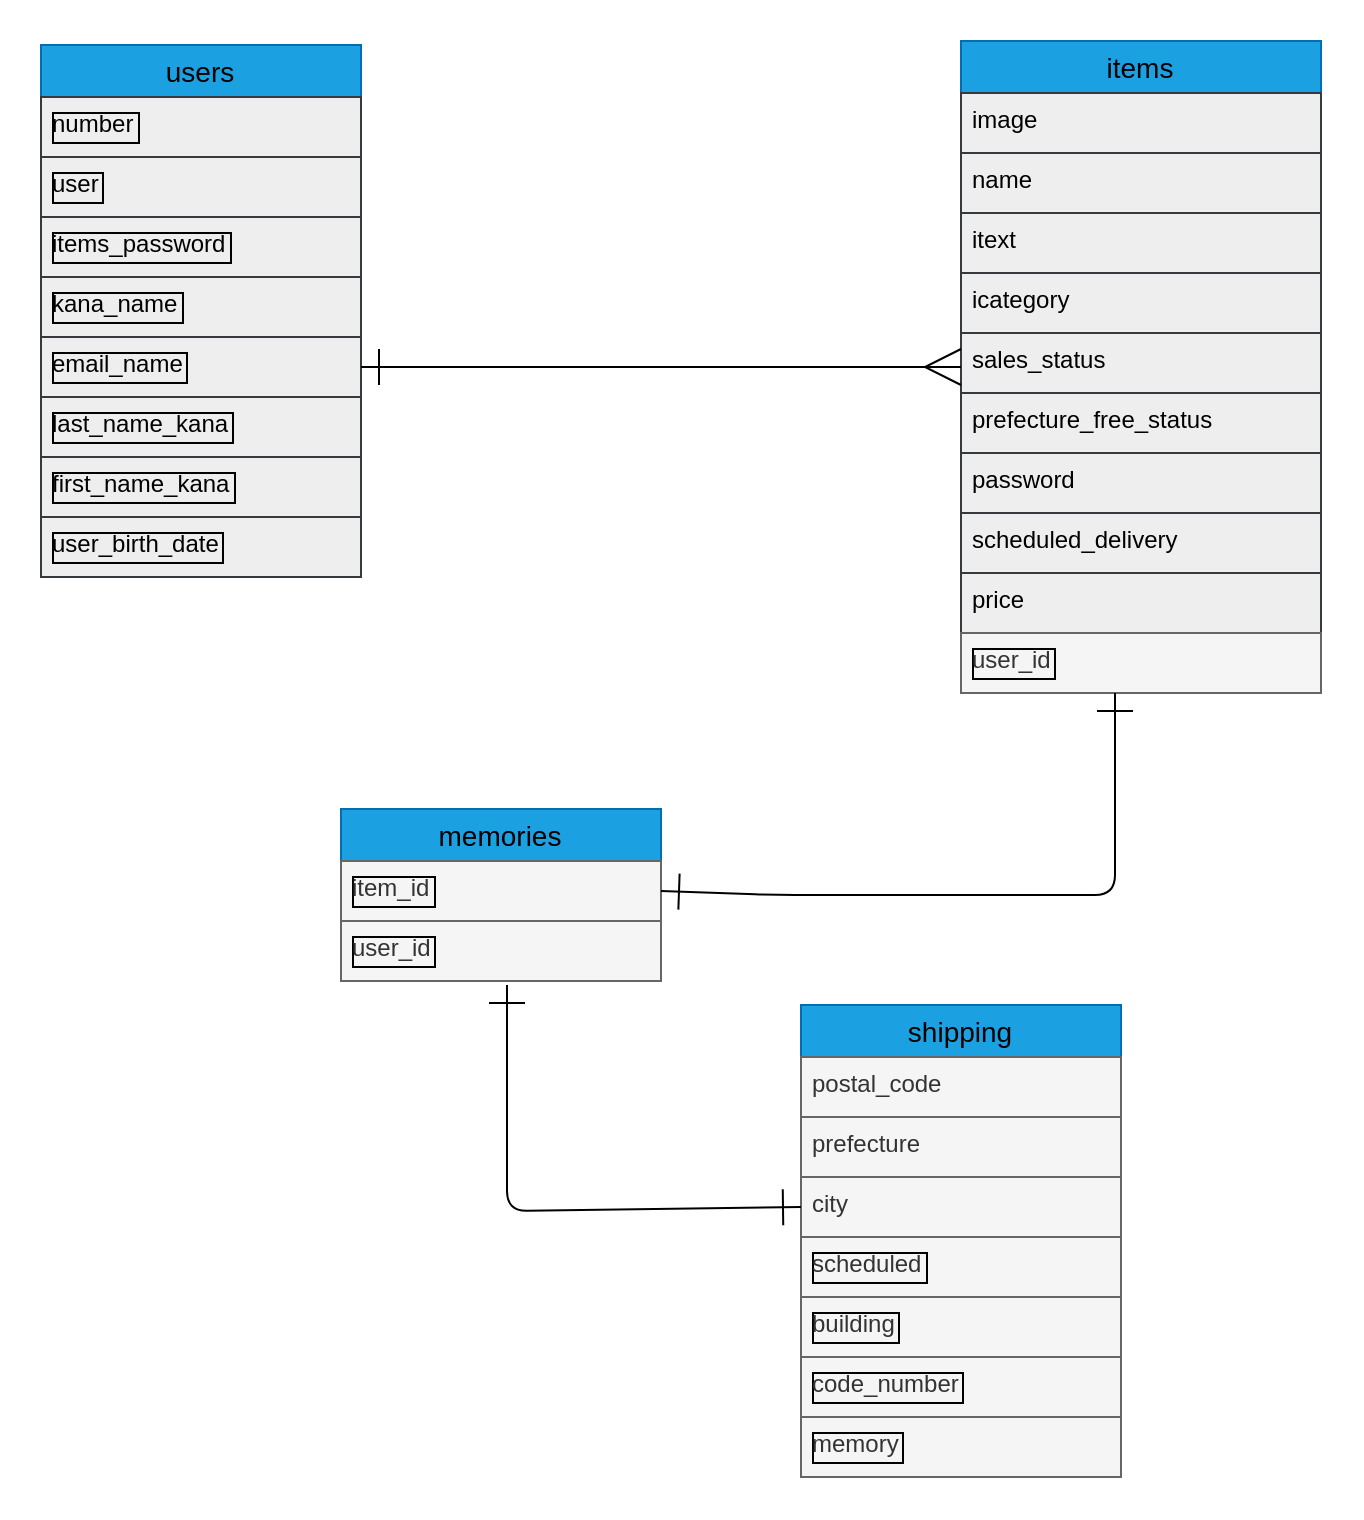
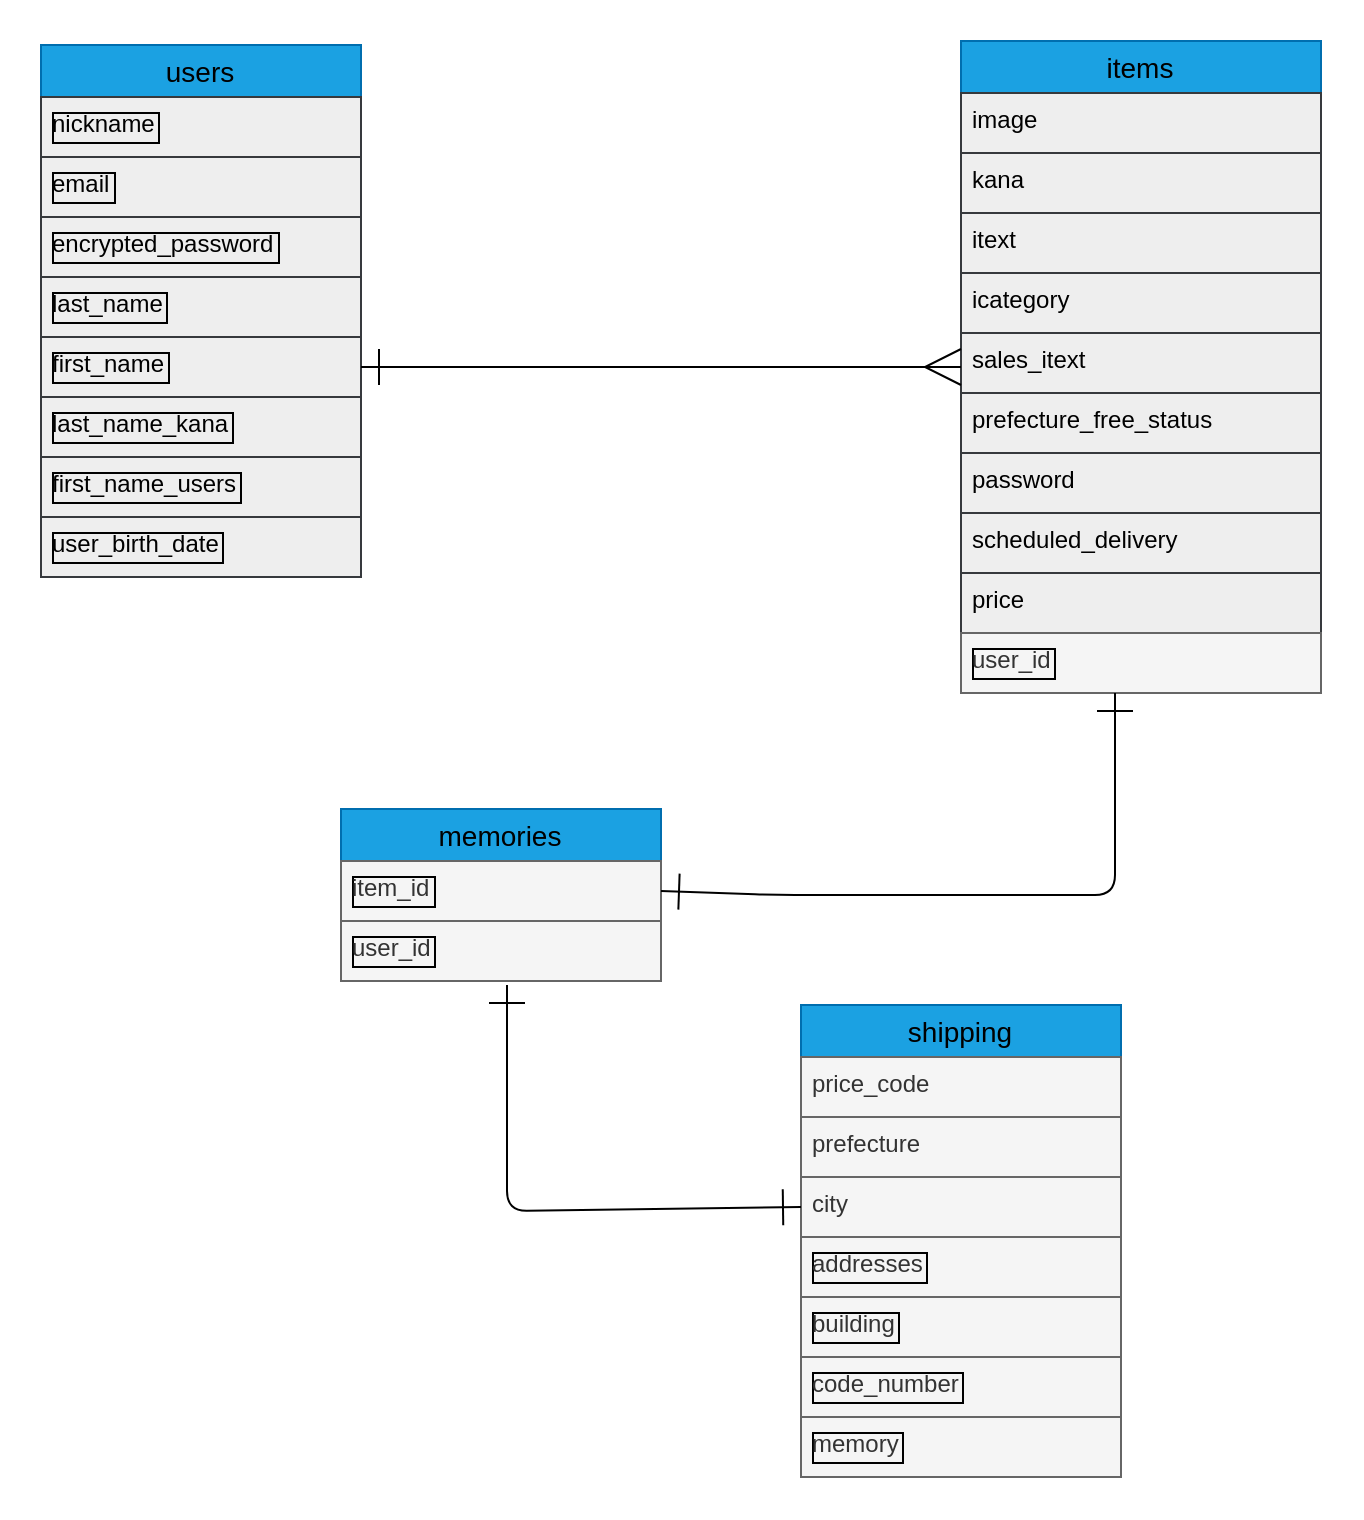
(92, 124) -> (103, 124)
(999, 180) -> (999, 180)
(79, 184) -> (79, 184)
(143, 244) -> (173, 244)
(112, 304) -> (109, 304)
(1050, 360) -> (1040, 360)
(113, 364) -> (116, 364)
(150, 484) -> (156, 484)
(883, 1084) -> (876, 1084)
(869, 1264) -> (872, 1264)
